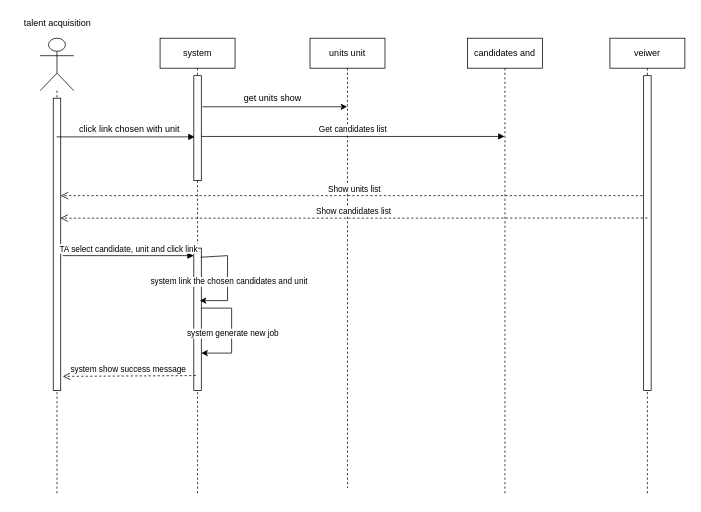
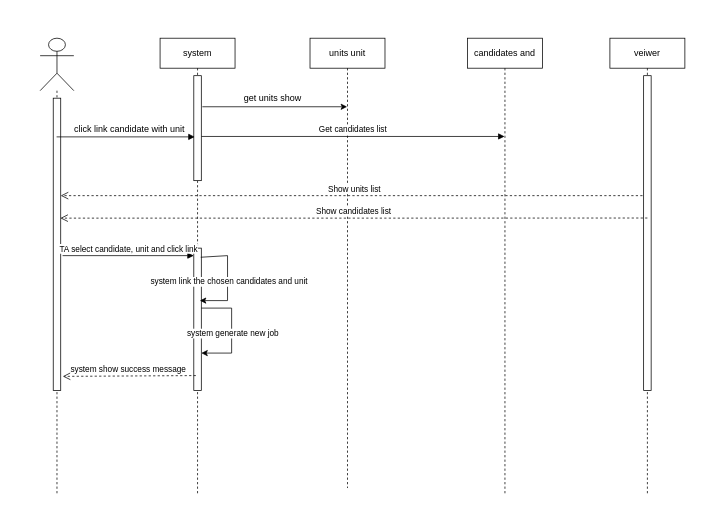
(57, 23) -> none
(130, 129) -> (130, 129)
